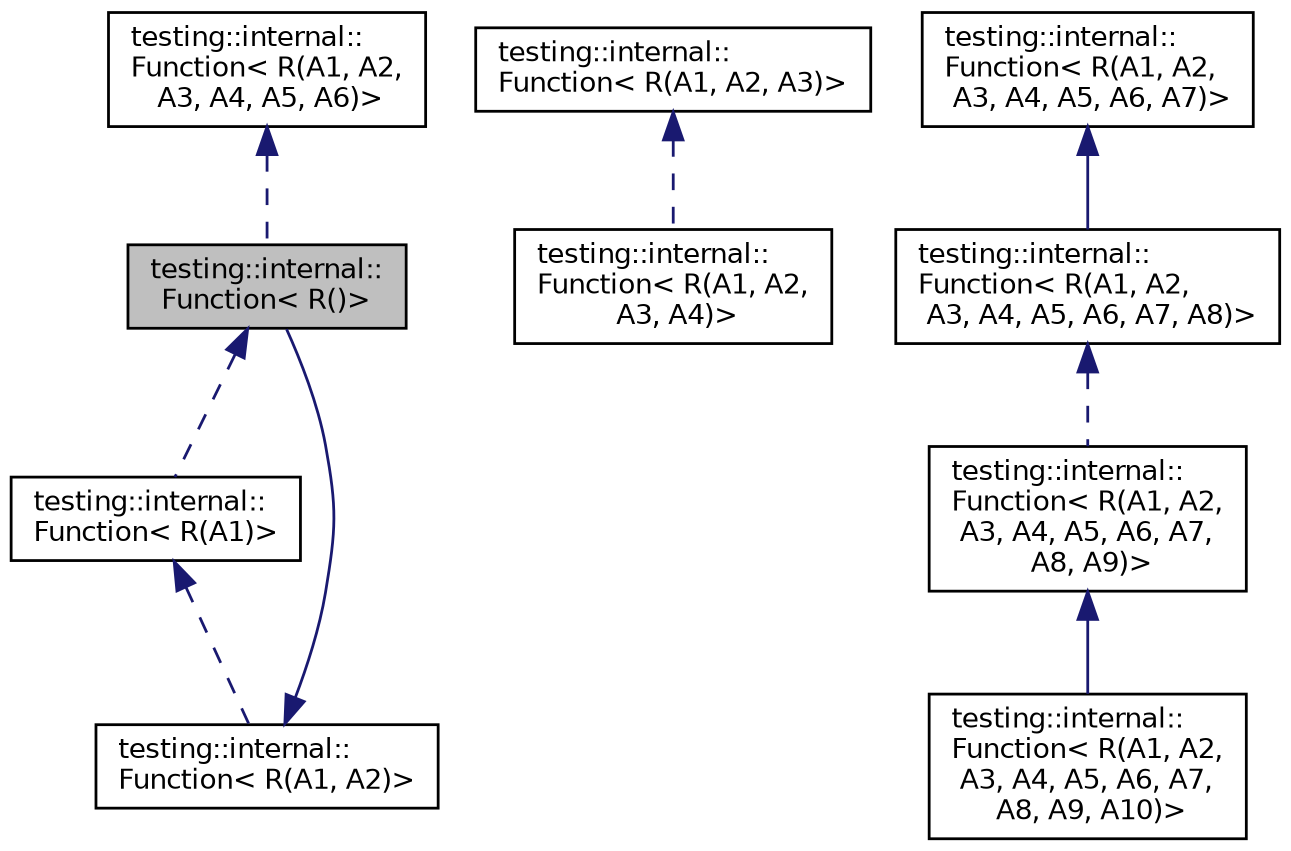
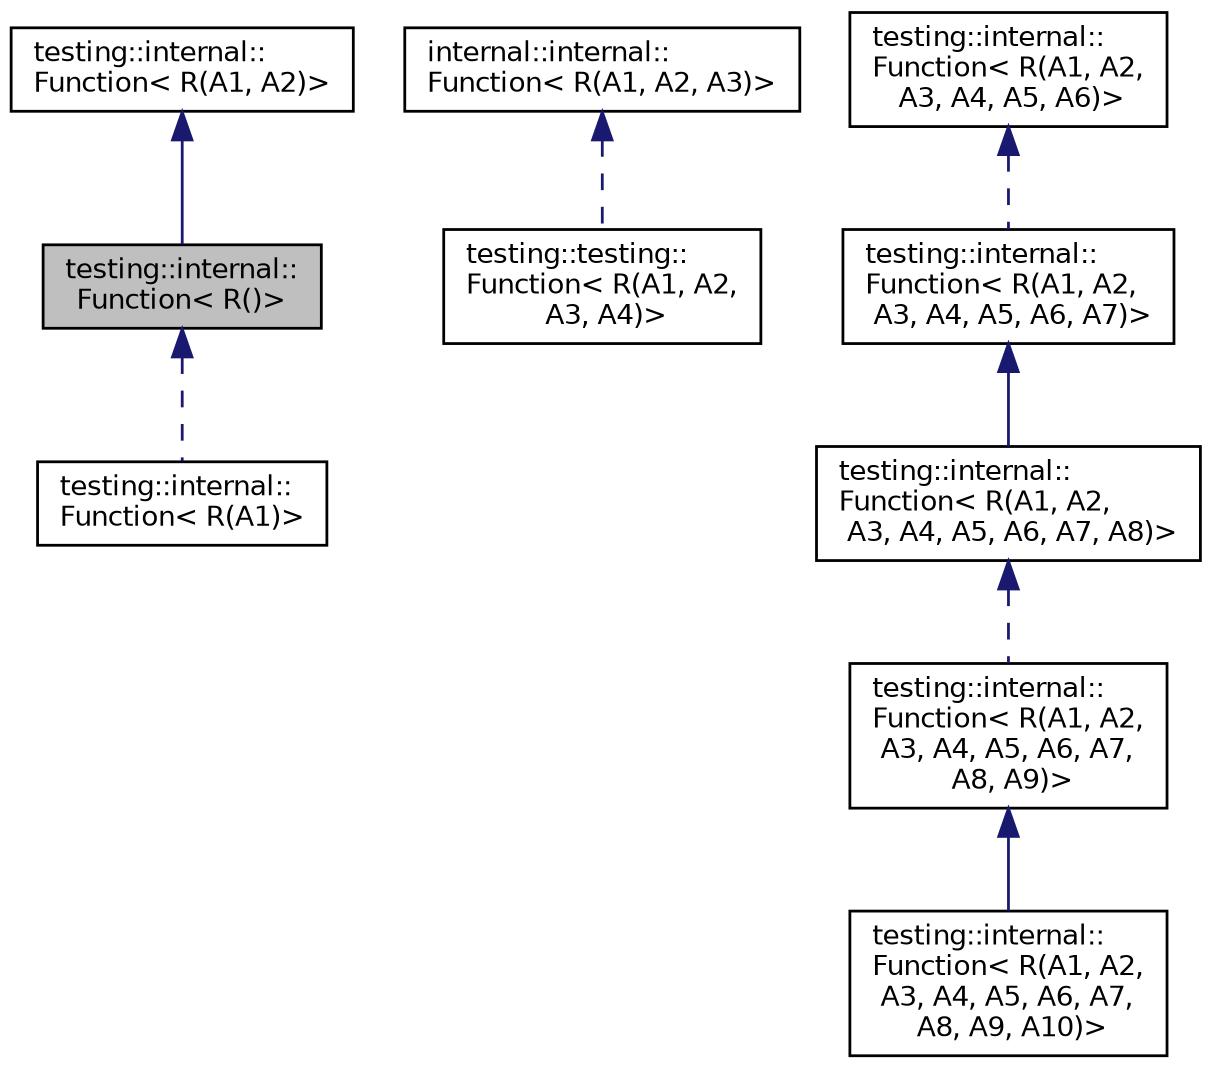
(673, 70) -> (602, 70)
(267, 200) -> (1008, 192)
(673, 287) -> (602, 287)
(217, 656) -> none
